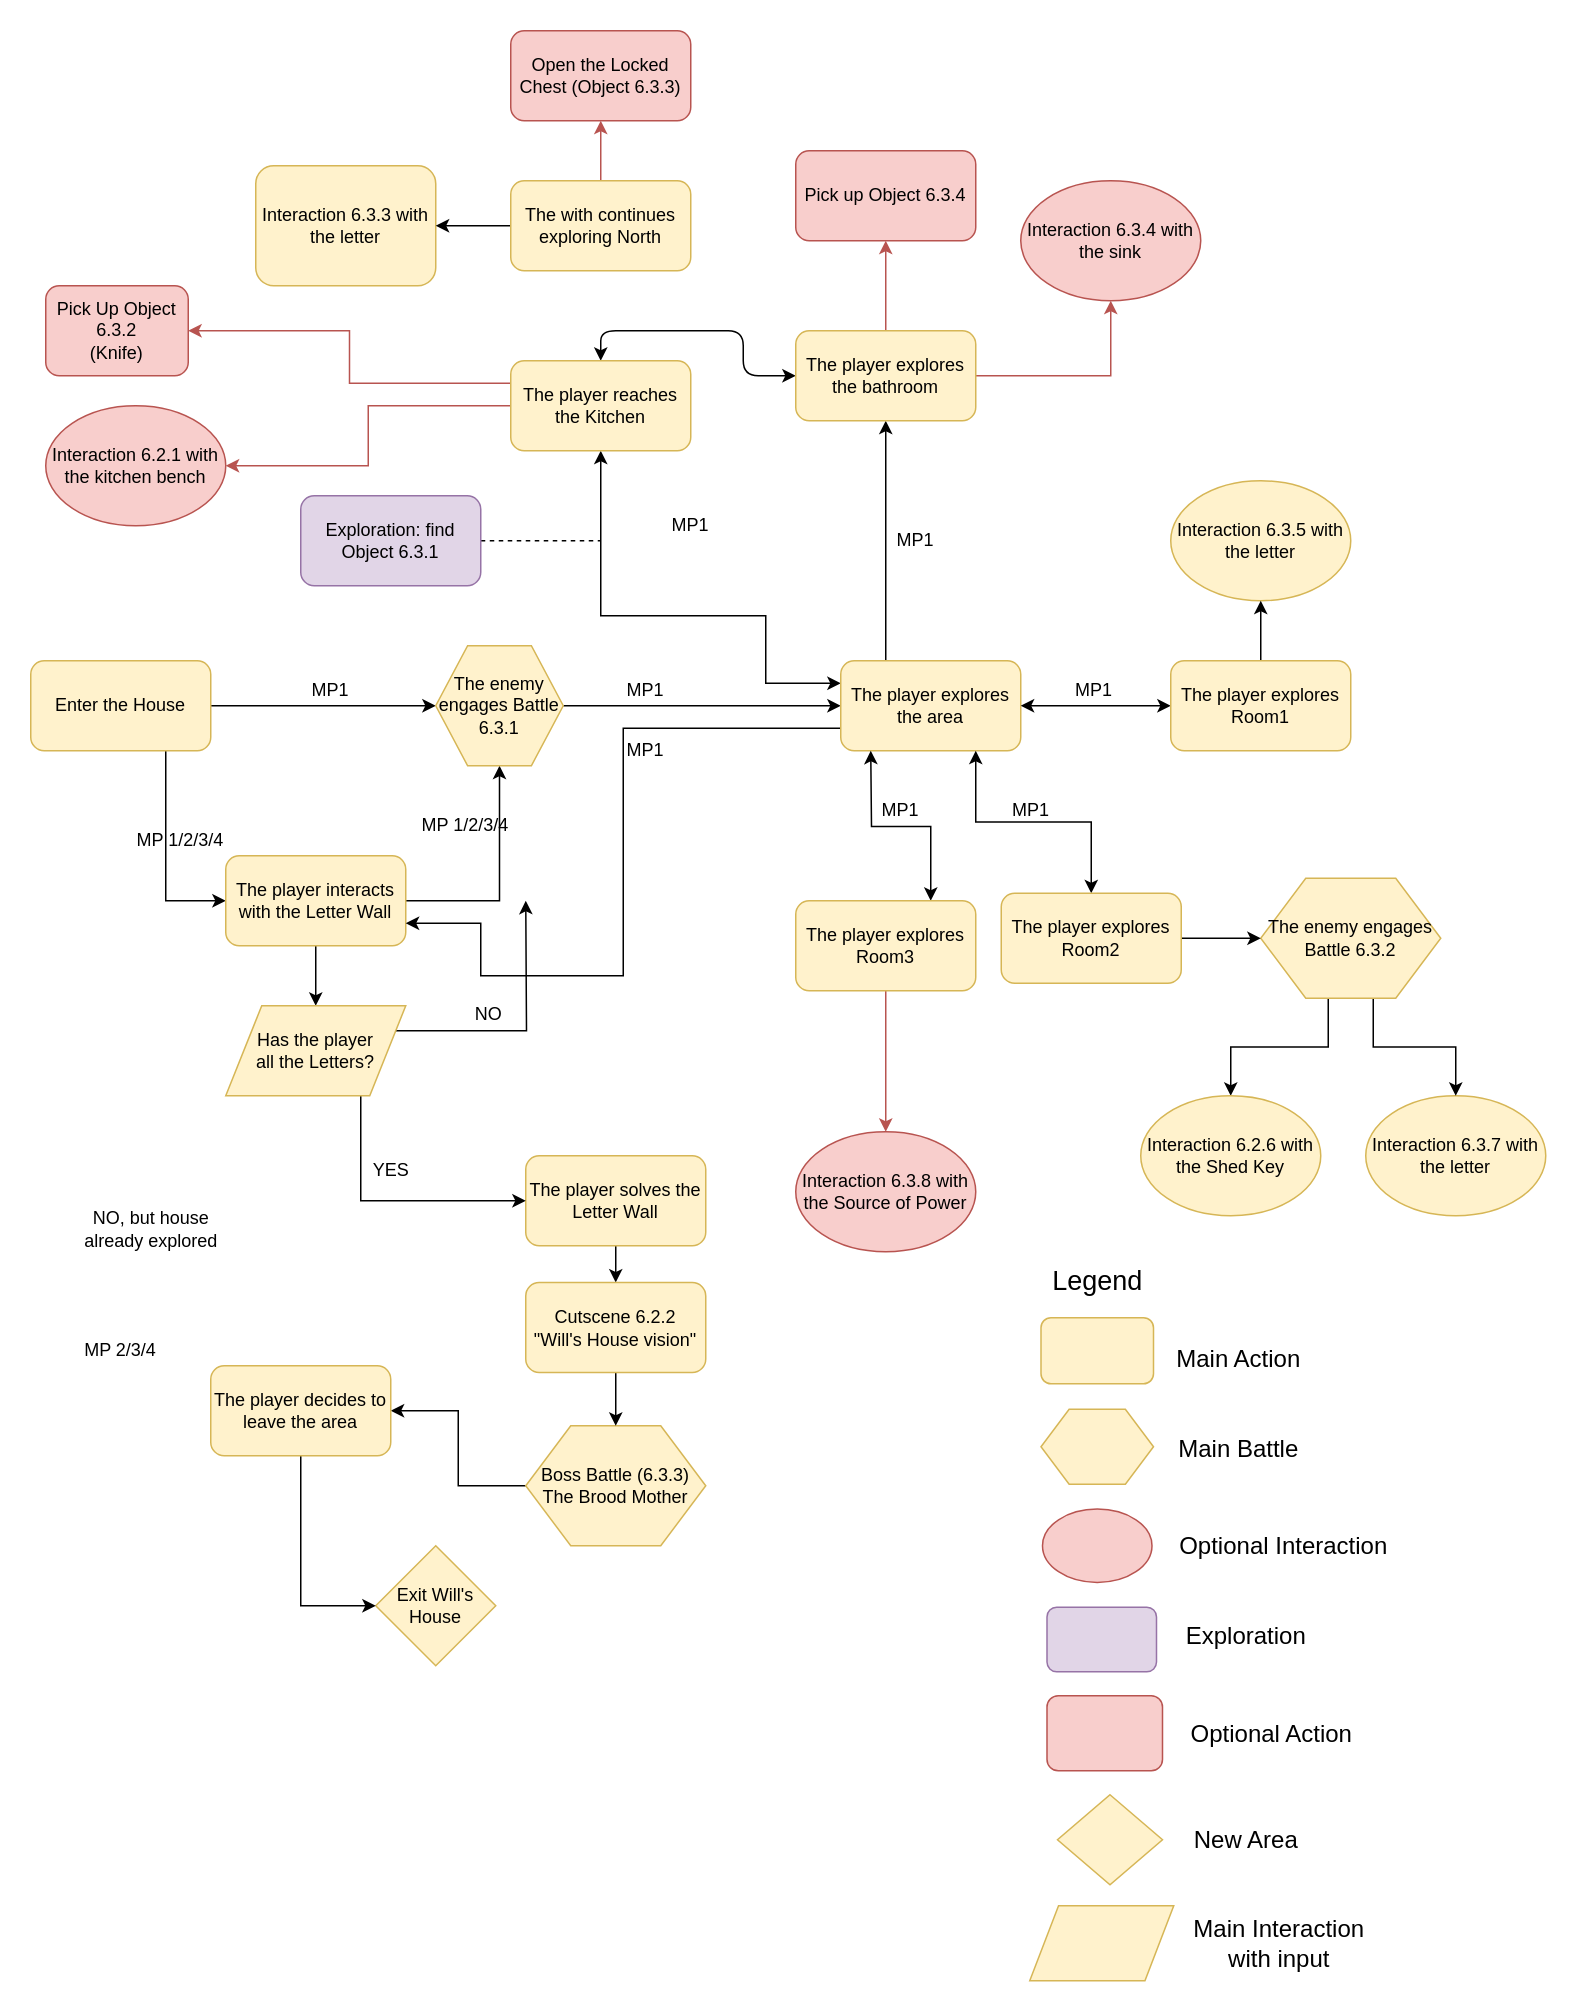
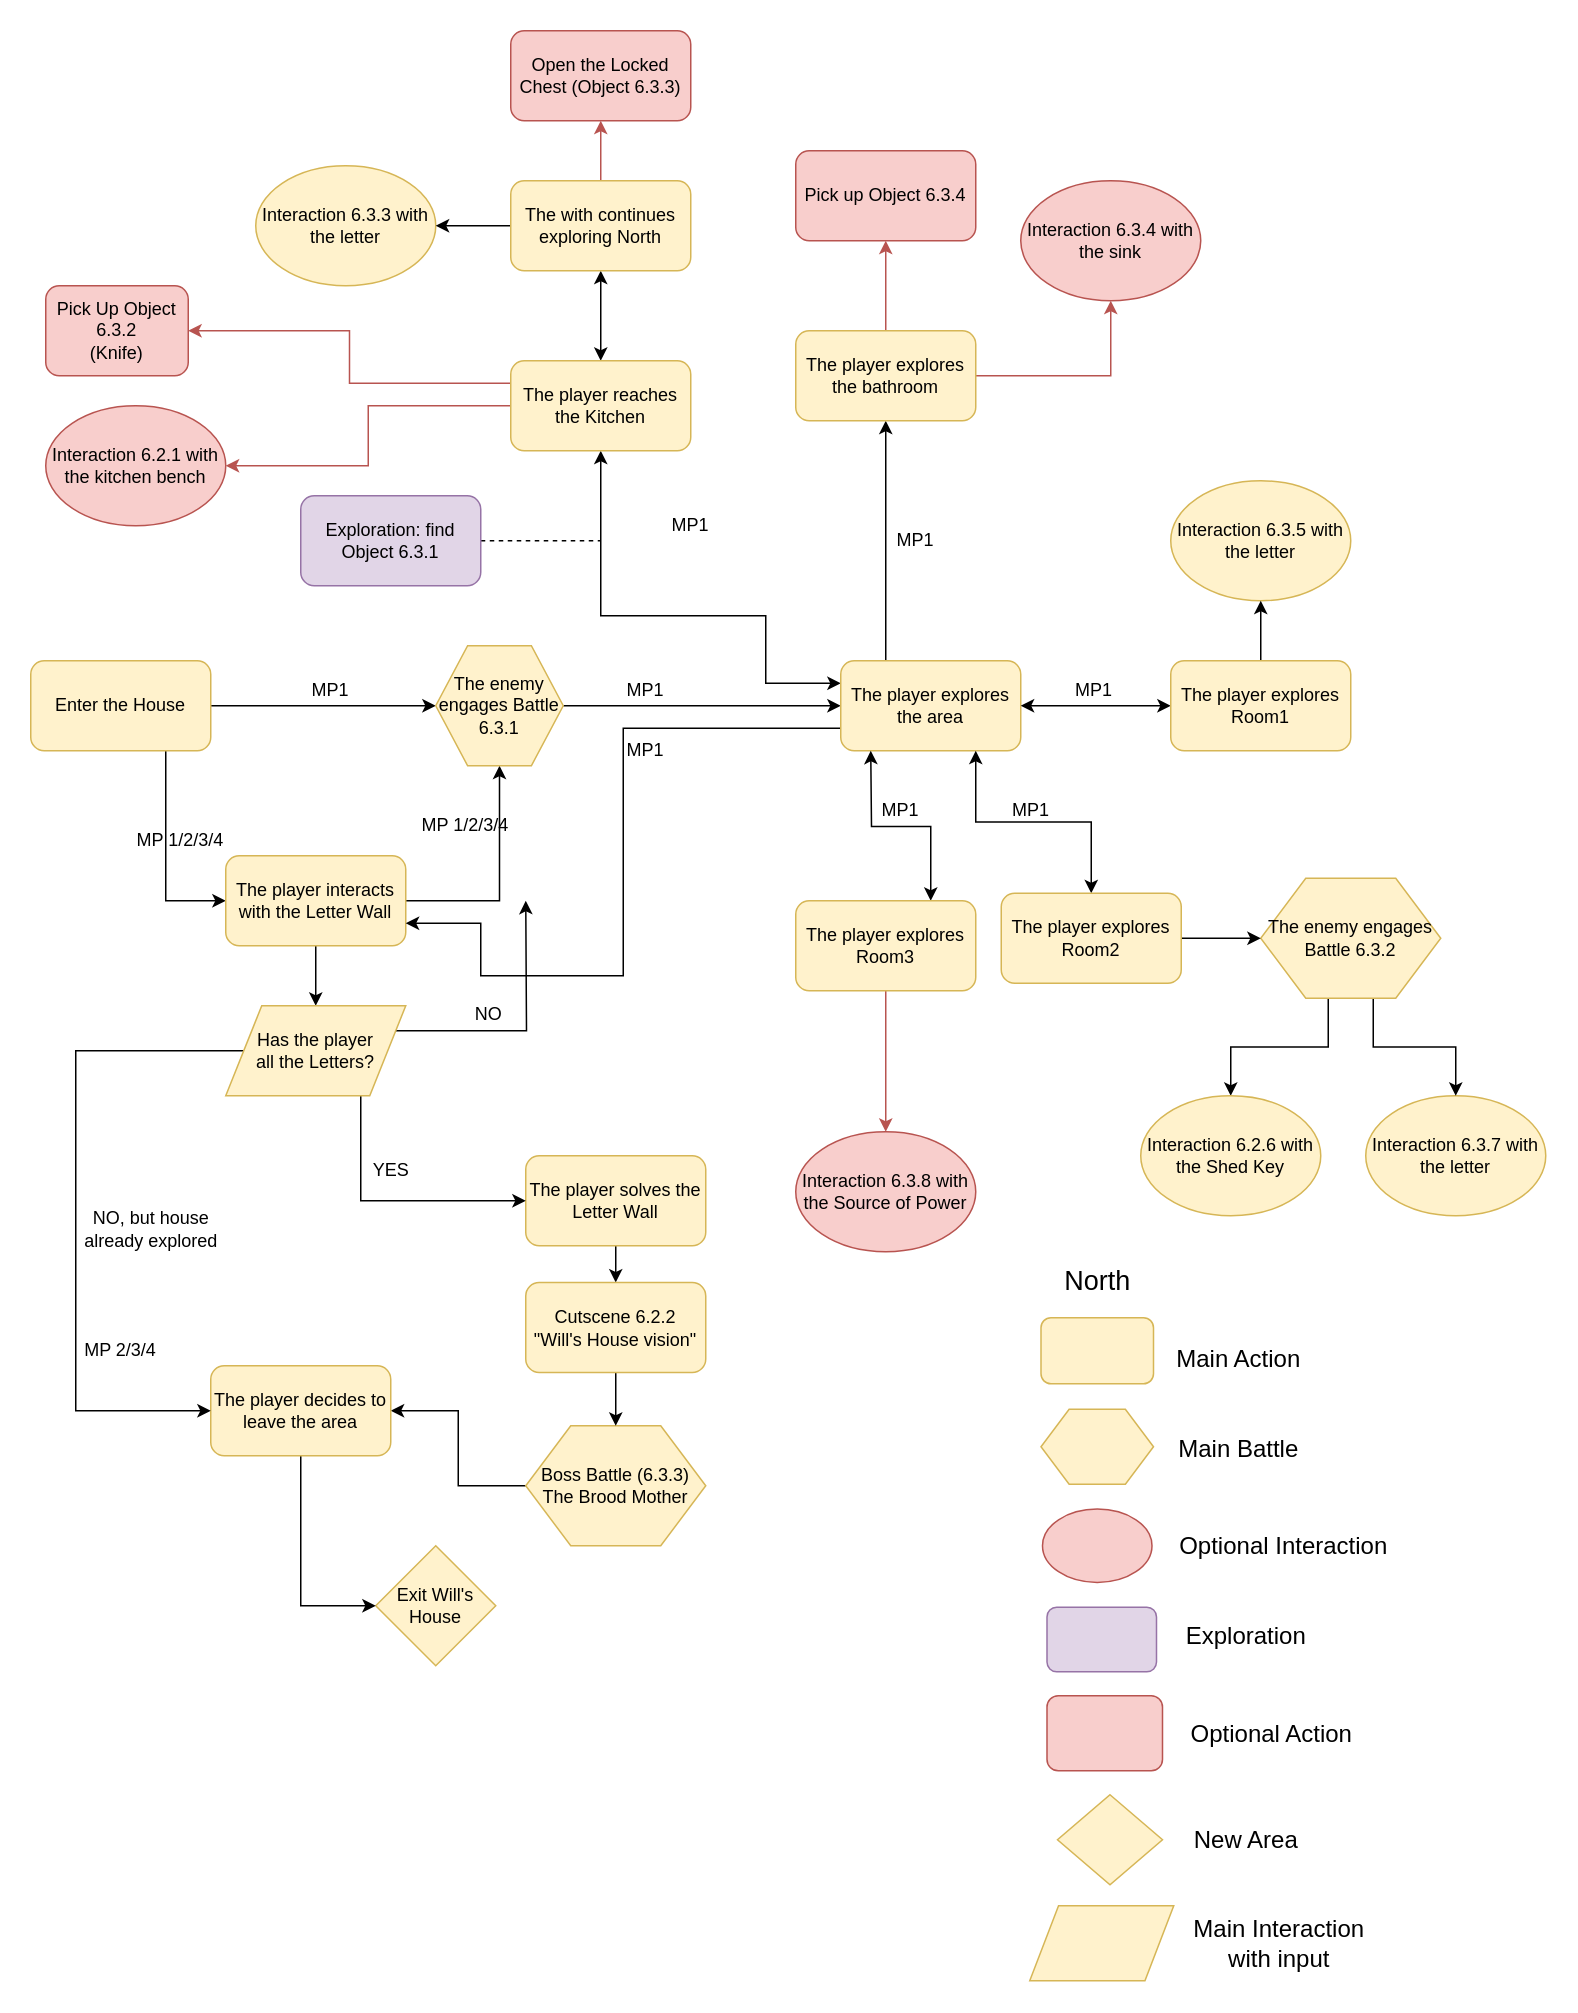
(346, 226) -> (346, 226)
(706, 331) -> (601, 310)
none -> (76, 1209)
(1098, 1282) -> (1098, 1282)
